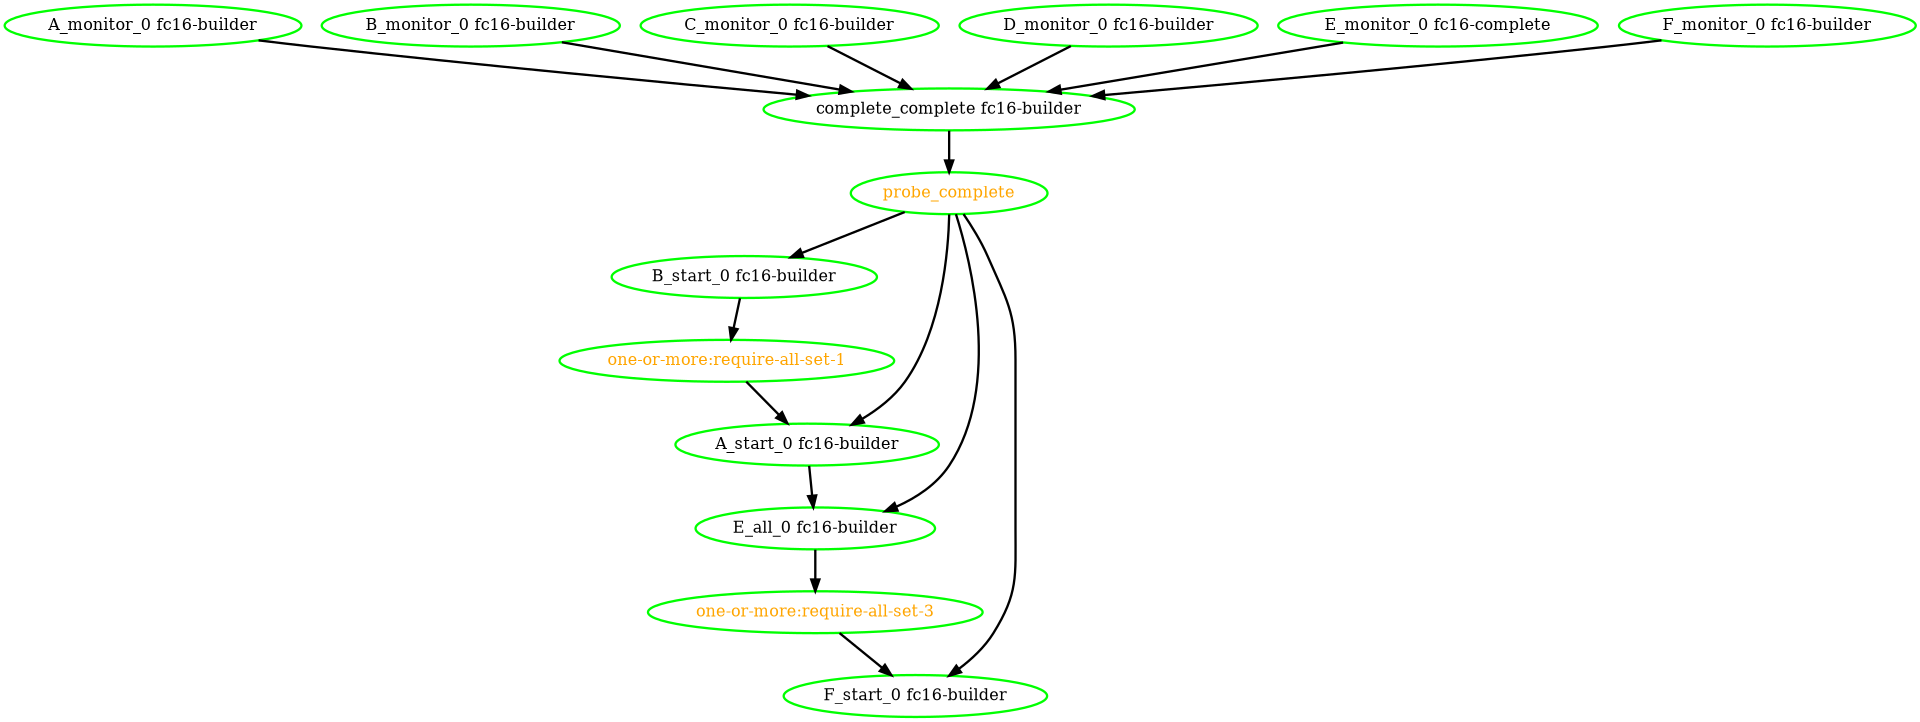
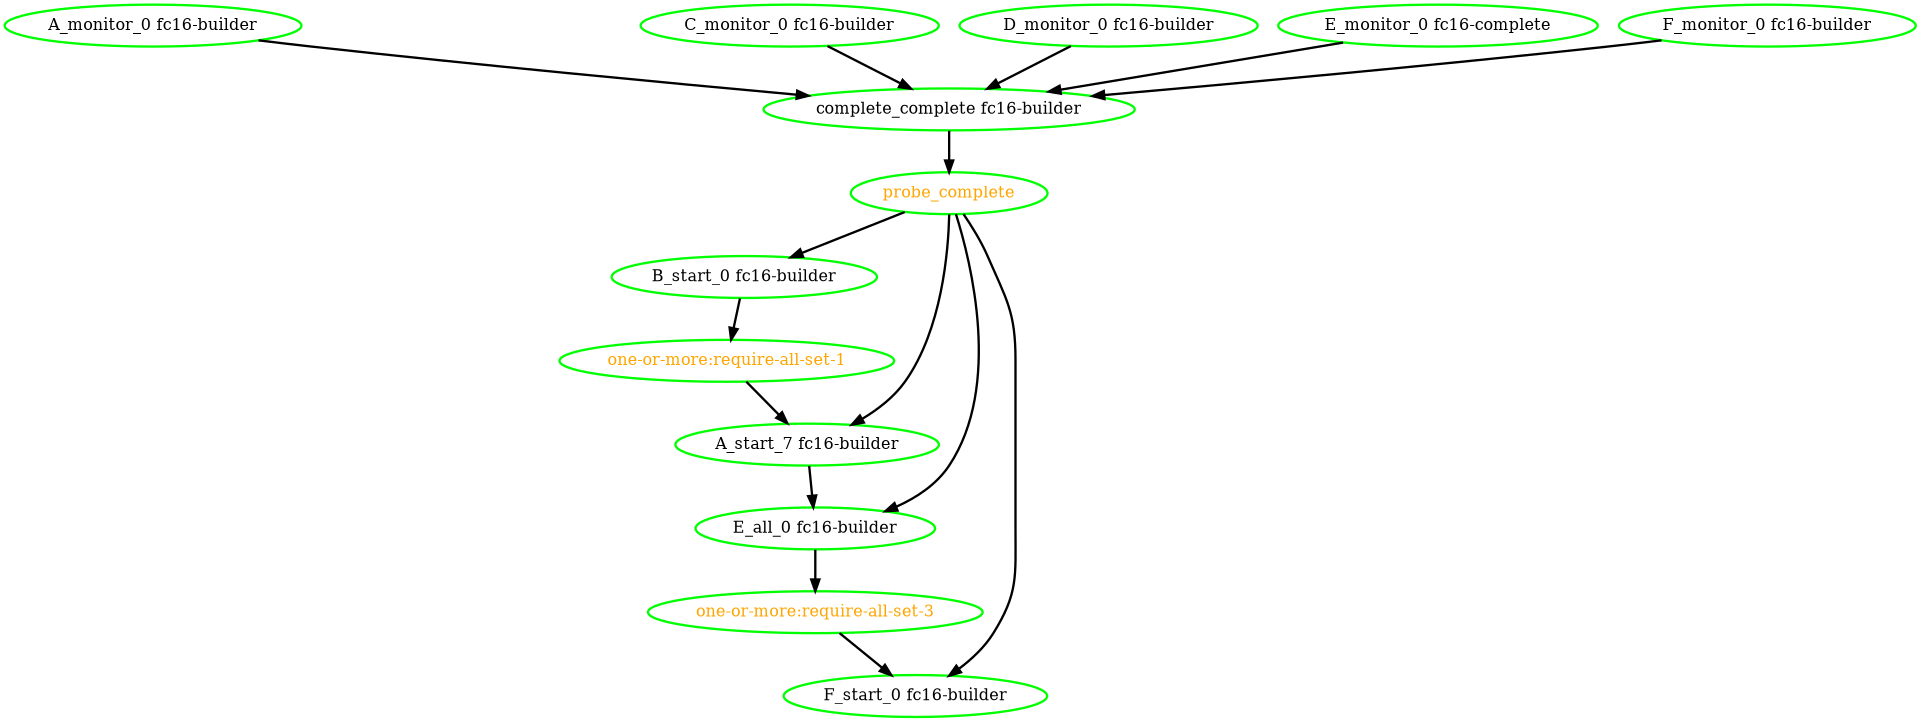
(471, 26) -> none
(807, 445) -> (807, 445)
